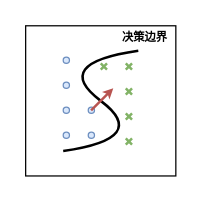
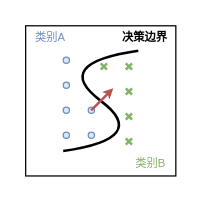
none -> (51, 38)
none -> (151, 163)
